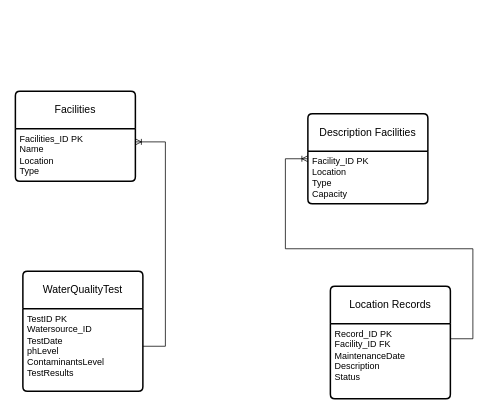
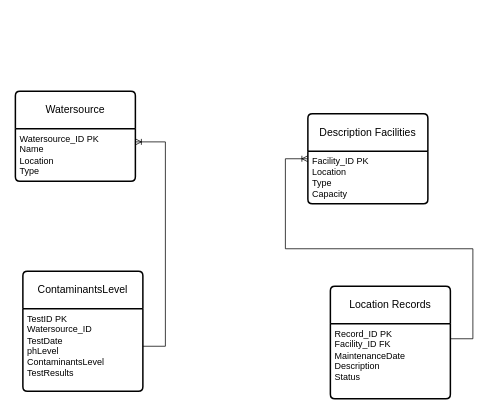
(75, 110) -> (75, 110)
(54, 155) -> (62, 155)
(83, 290) -> (83, 290)
